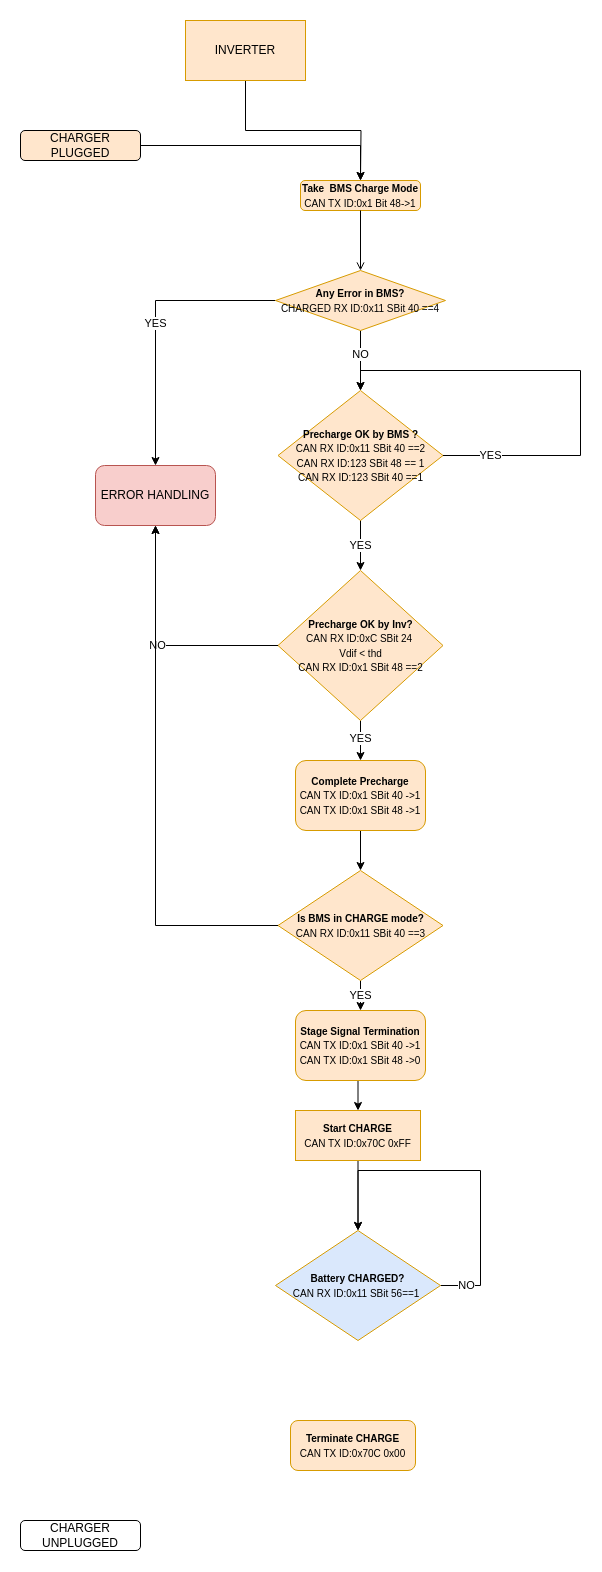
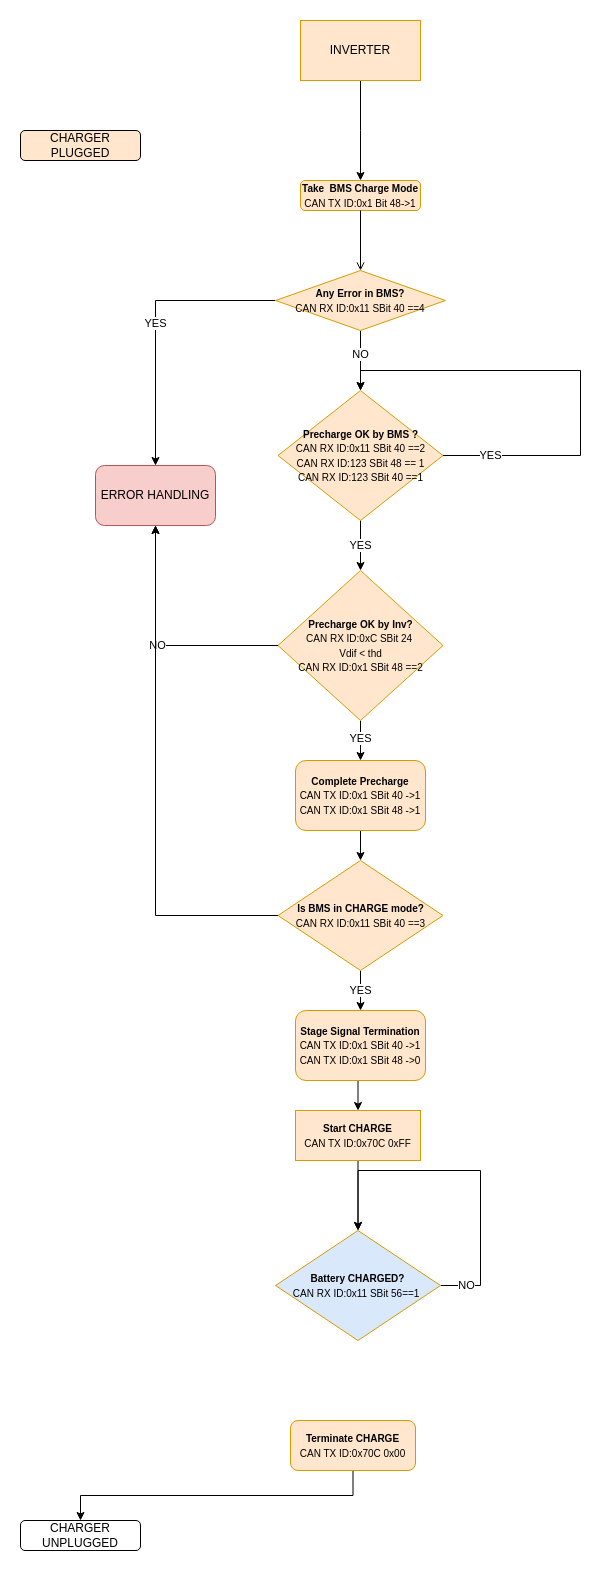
(246, 51) -> (361, 51)
(250, 146) -> none
(361, 301) -> (361, 301)
(361, 926) -> (361, 916)
none -> (221, 1496)
